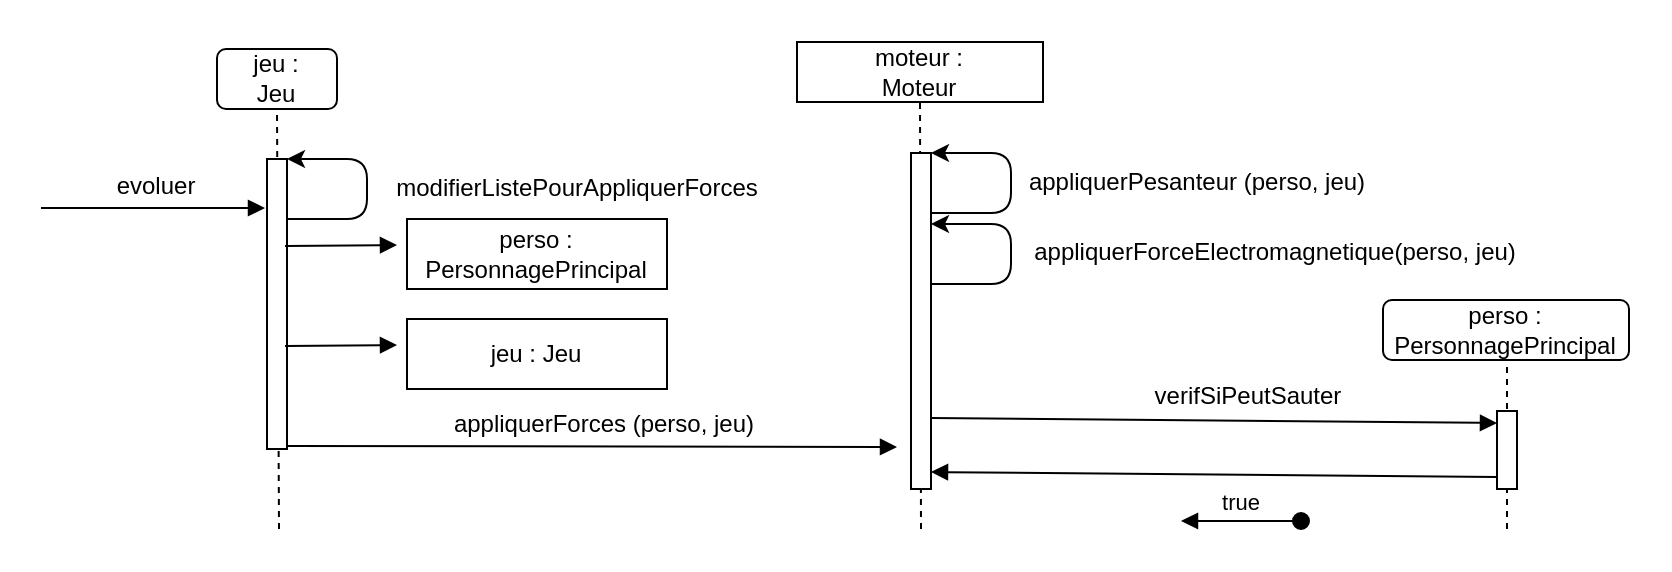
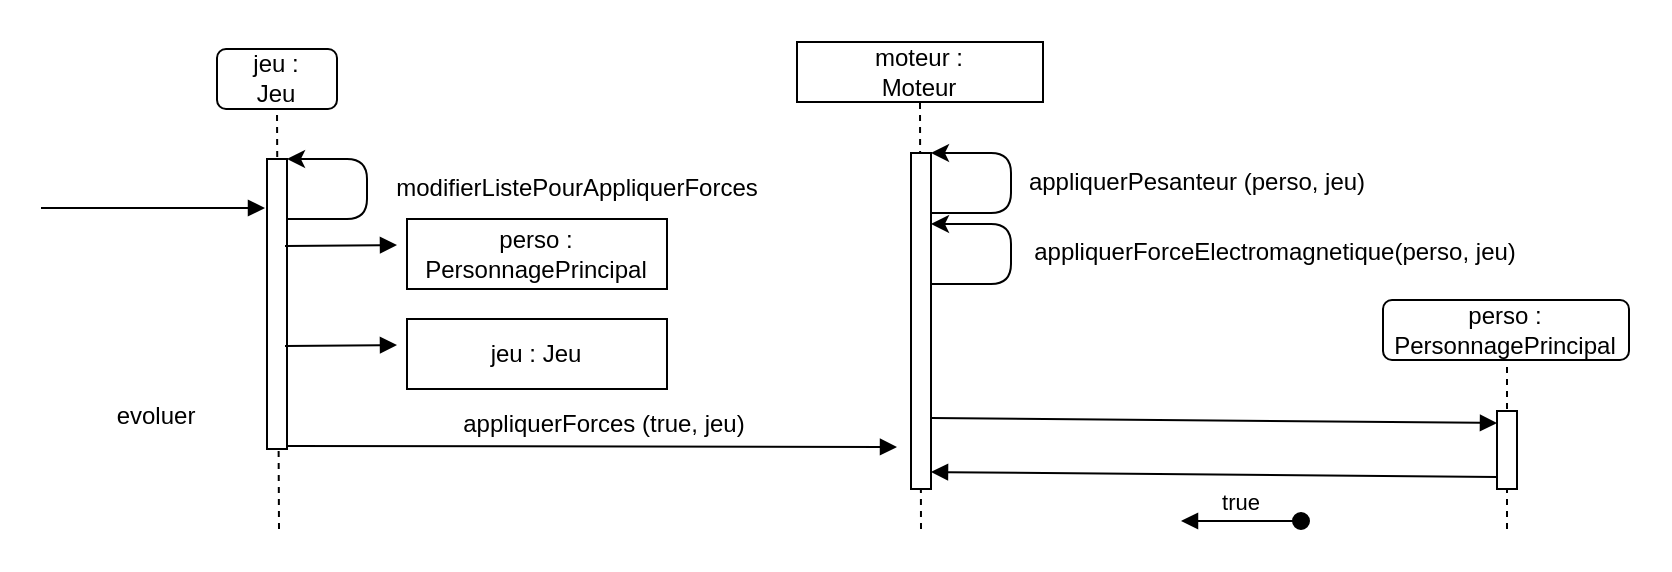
(157, 187) -> (157, 417)
(1249, 397) -> none
(605, 425) -> (605, 425)
